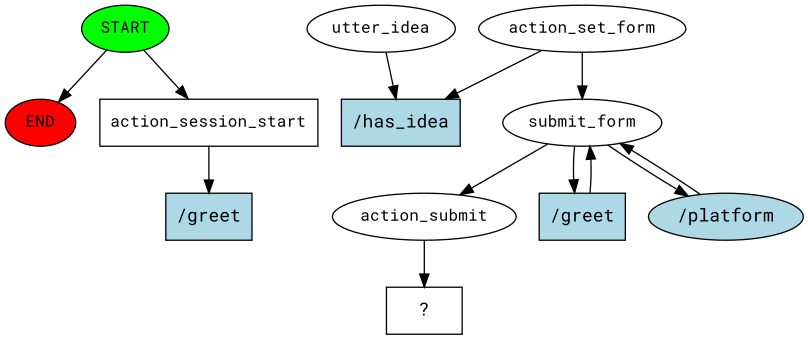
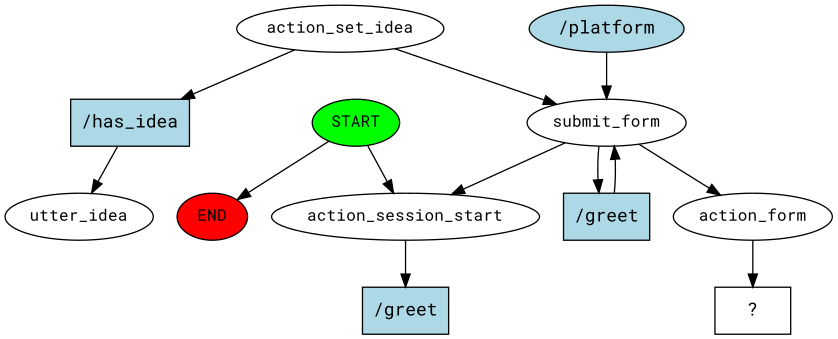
(582, 29) -> (340, 29)
(390, 69) -> (108, 164)
(209, 123) -> (406, 217)
(642, 167) -> (514, 166)
(424, 217) -> (753, 217)
